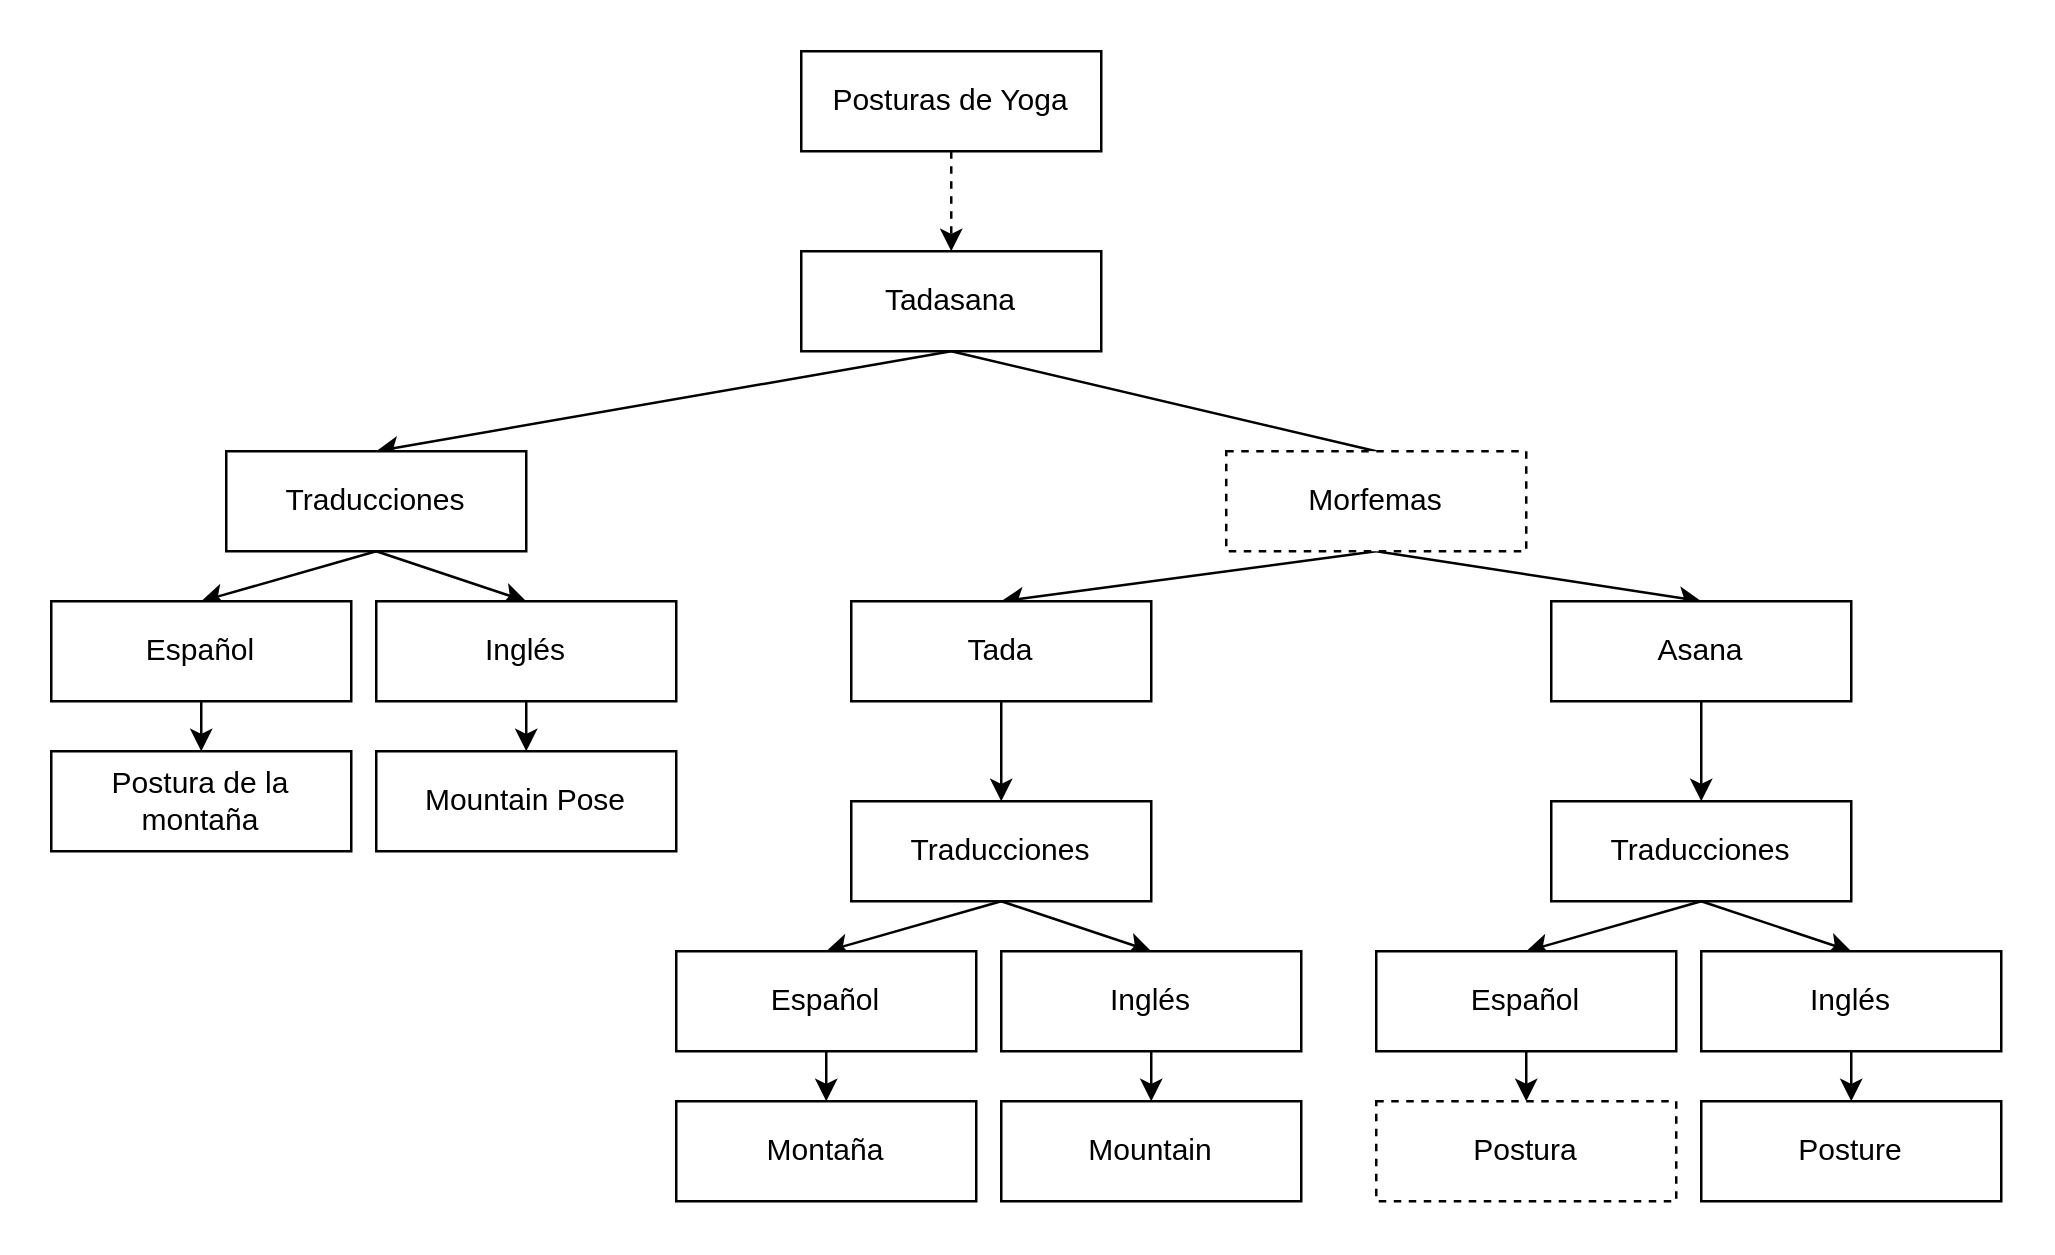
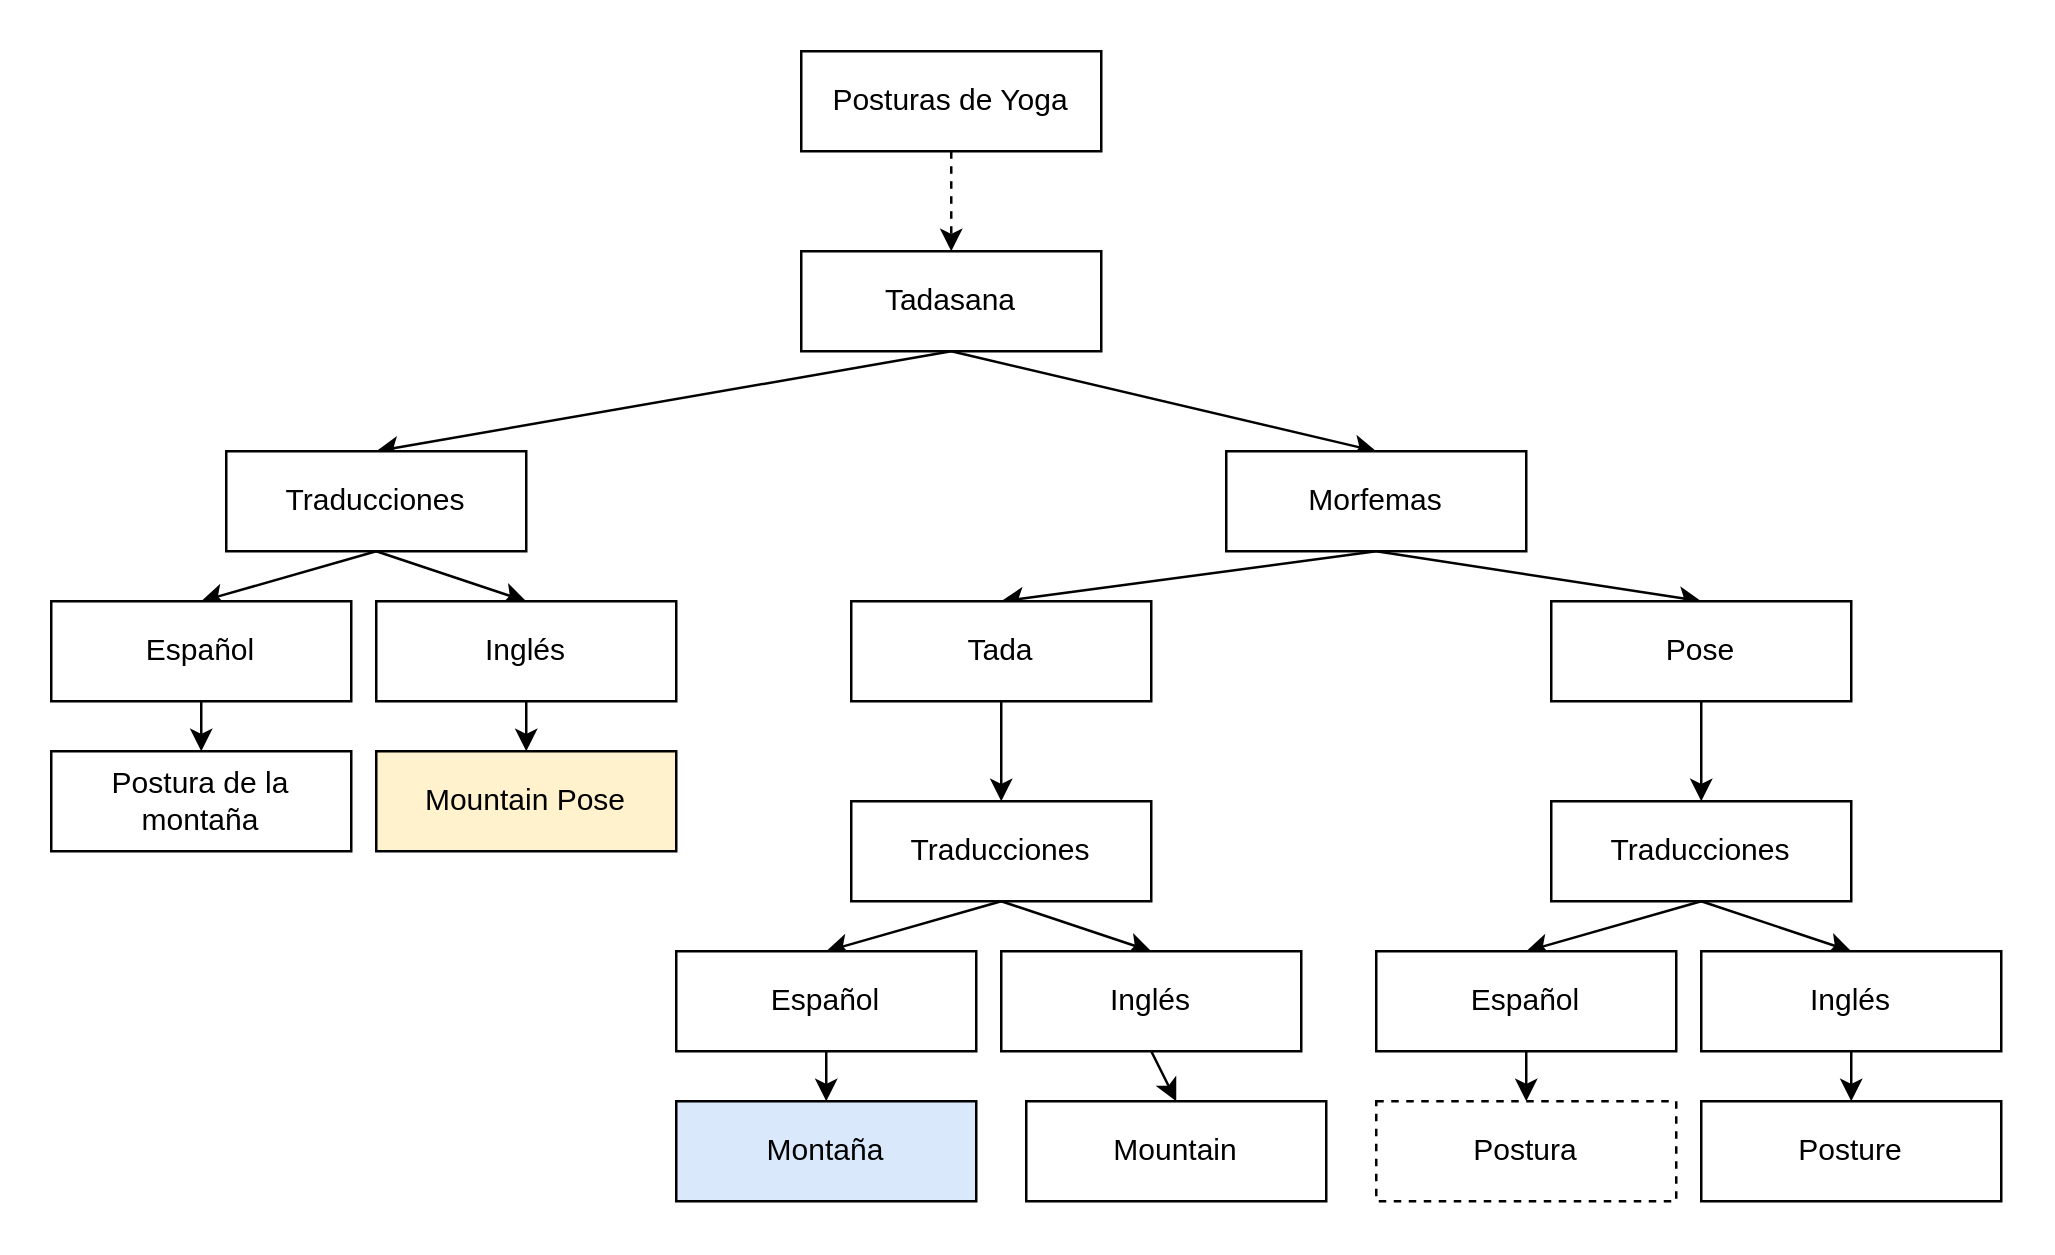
(1367, 449) -> (1359, 447)
(1376, 501) -> (1376, 501)
(1701, 651) -> (1701, 651)
(526, 801) -> (526, 801)
(826, 1151) -> (826, 1151)
(1151, 1151) -> (1176, 1151)
